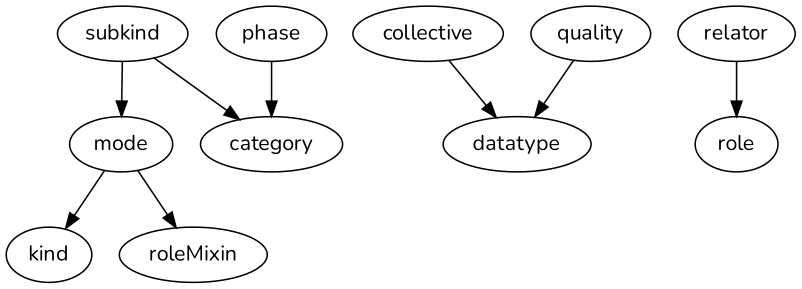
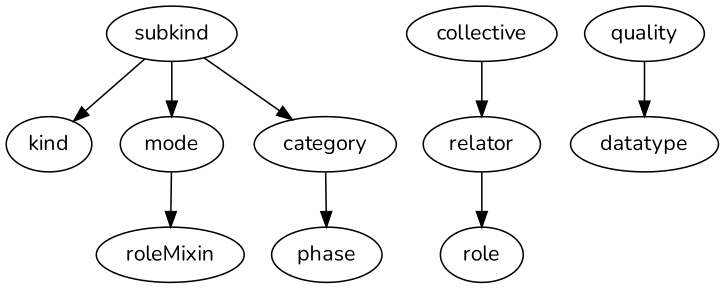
(272, 81) -> (326, 192)
(468, 83) -> (482, 81)
(89, 193) -> (115, 85)
